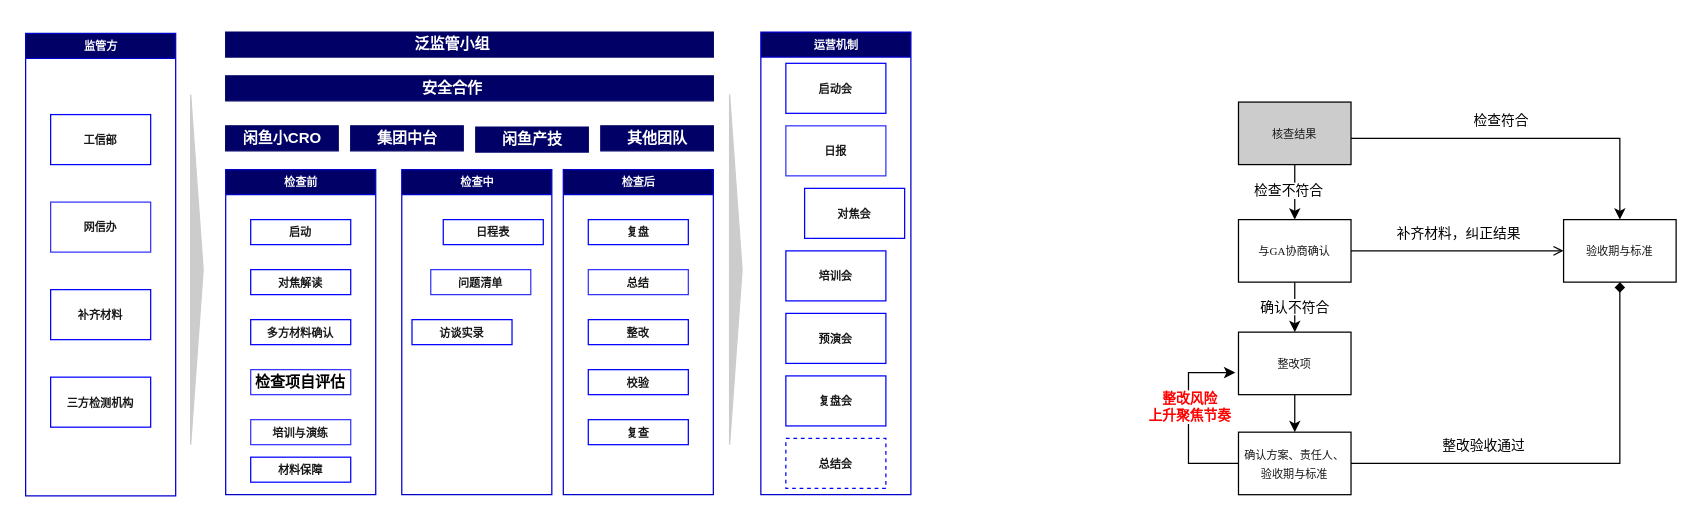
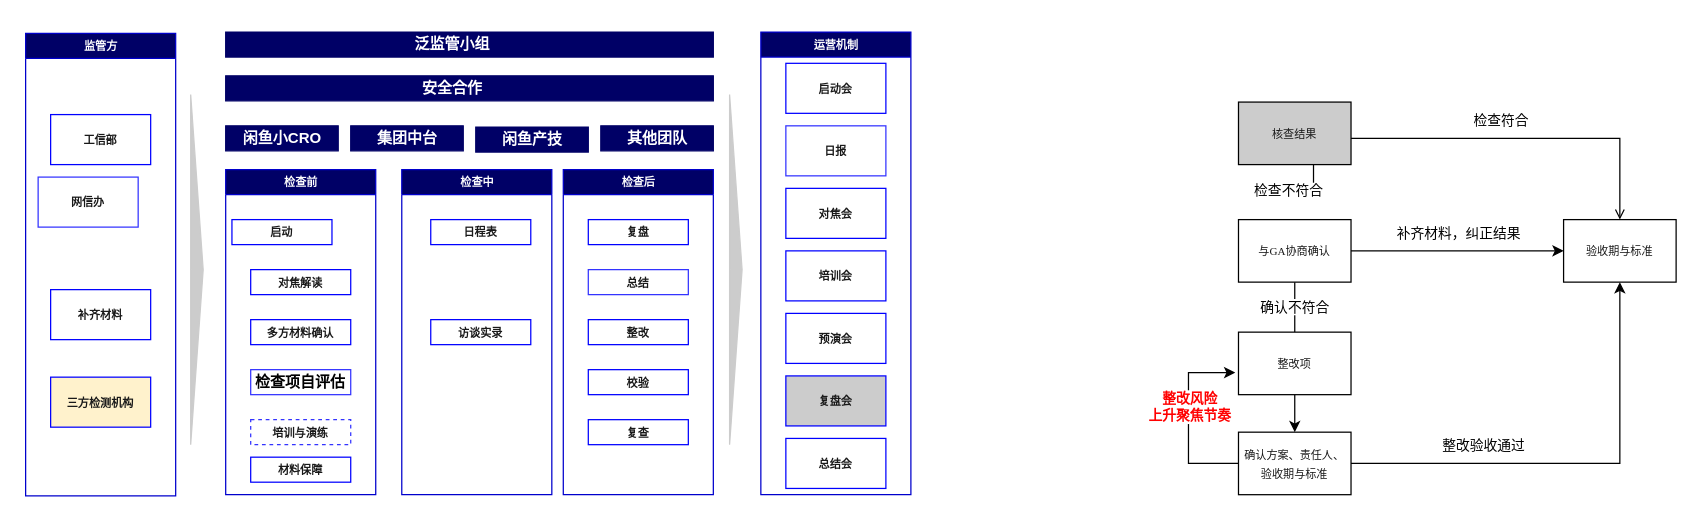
(1294, 174) -> (1313, 174)
(1619, 209) -> (1619, 212)
(854, 213) -> (836, 213)
(101, 227) -> (88, 202)
(301, 232) -> (282, 232)
(493, 232) -> (481, 232)
(1555, 251) -> (1553, 251)
(481, 282) -> none
(1619, 293) -> (1619, 292)
(1294, 322) -> (1294, 325)
(462, 332) -> (481, 332)
(836, 401) -> (836, 401)
(101, 402) -> (101, 402)
(301, 432) -> (301, 432)
(836, 463) -> (836, 463)
